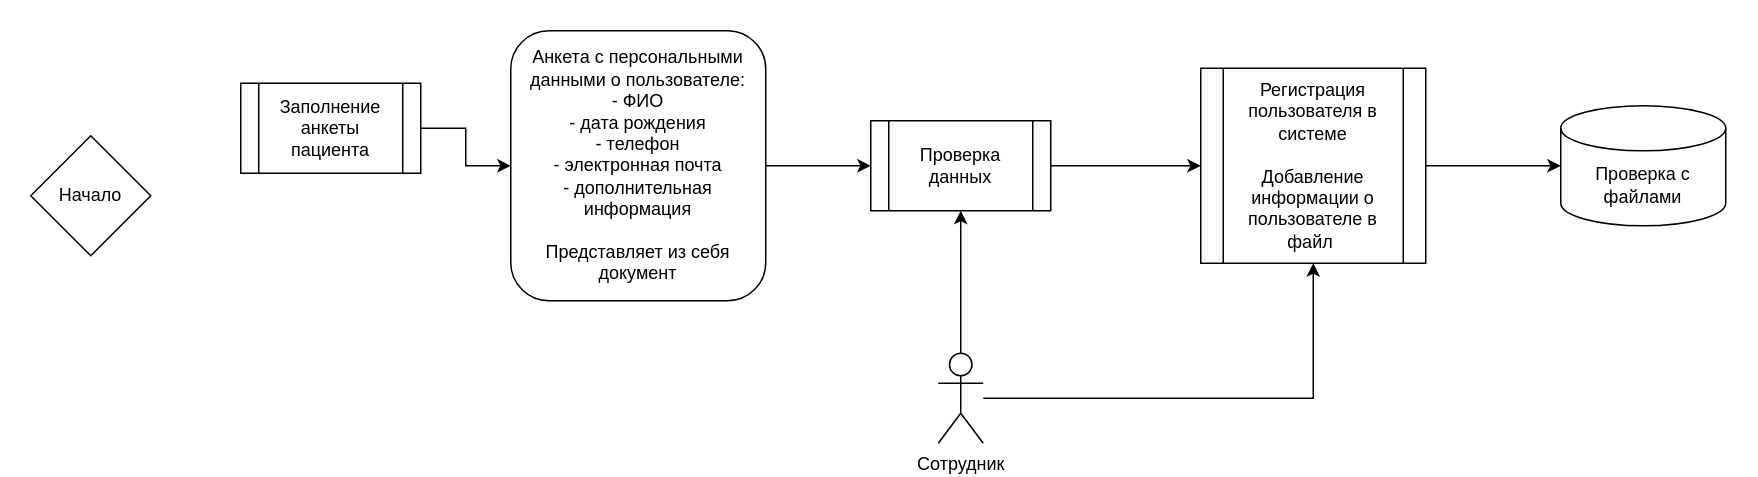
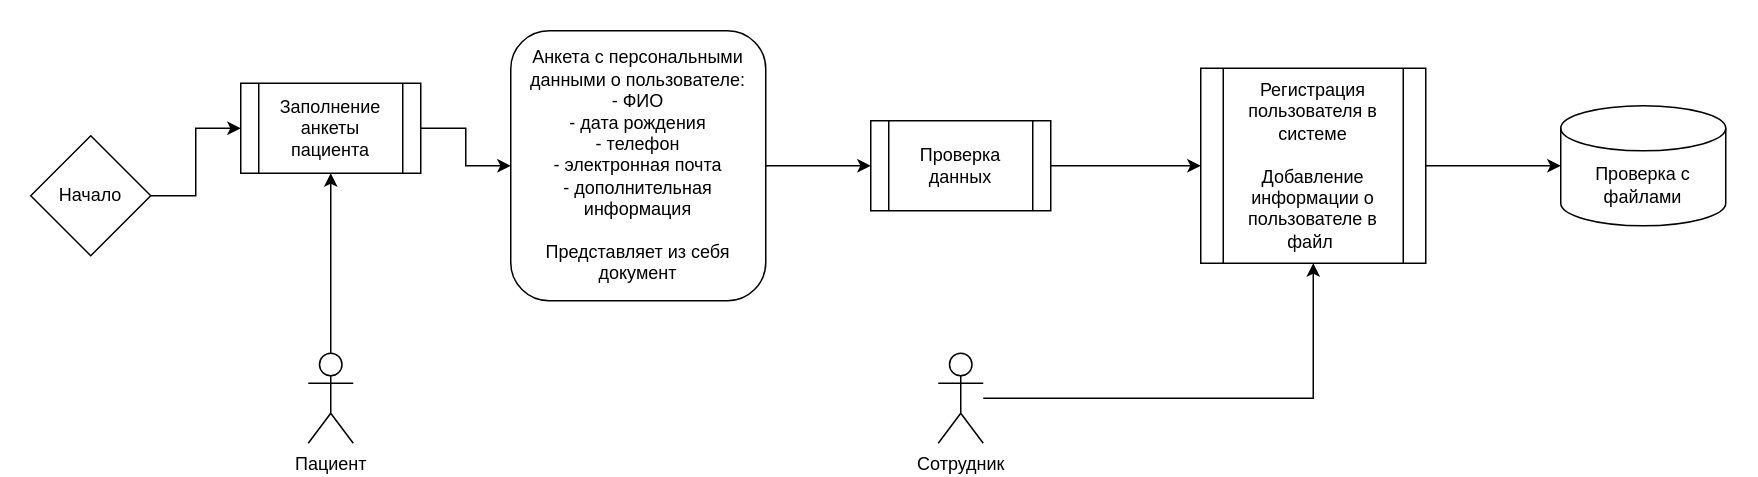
none -> (196, 168)
none -> (331, 268)
(961, 287) -> none
none -> (331, 398)
